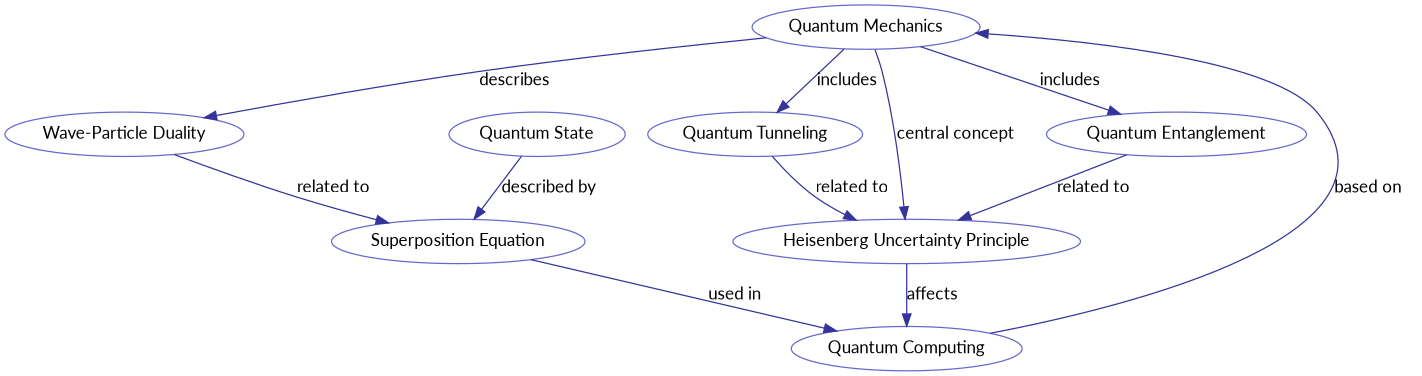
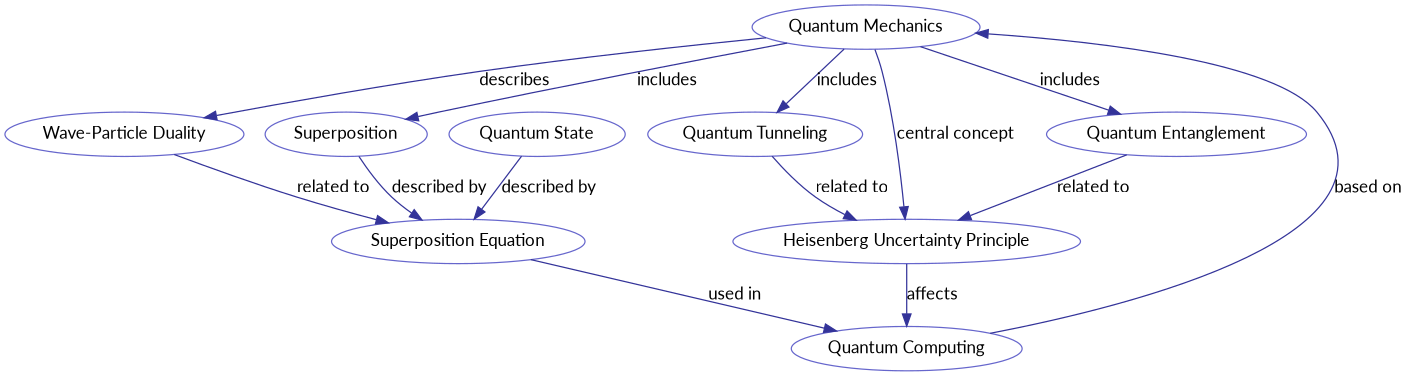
none -> (346, 134)
